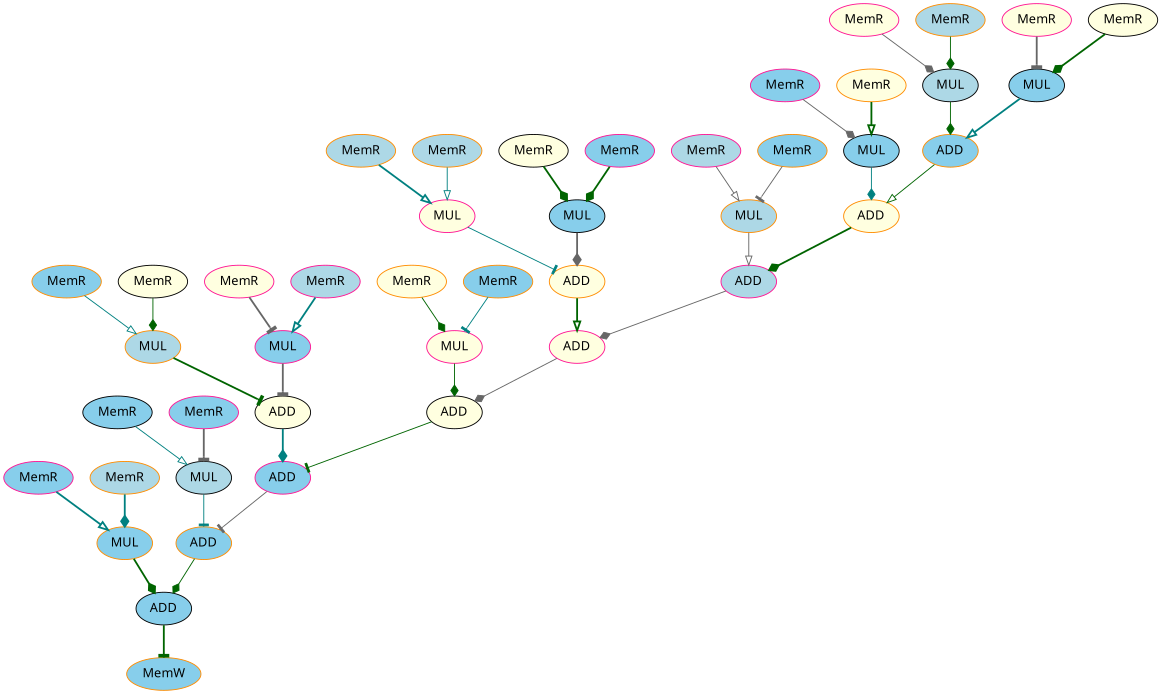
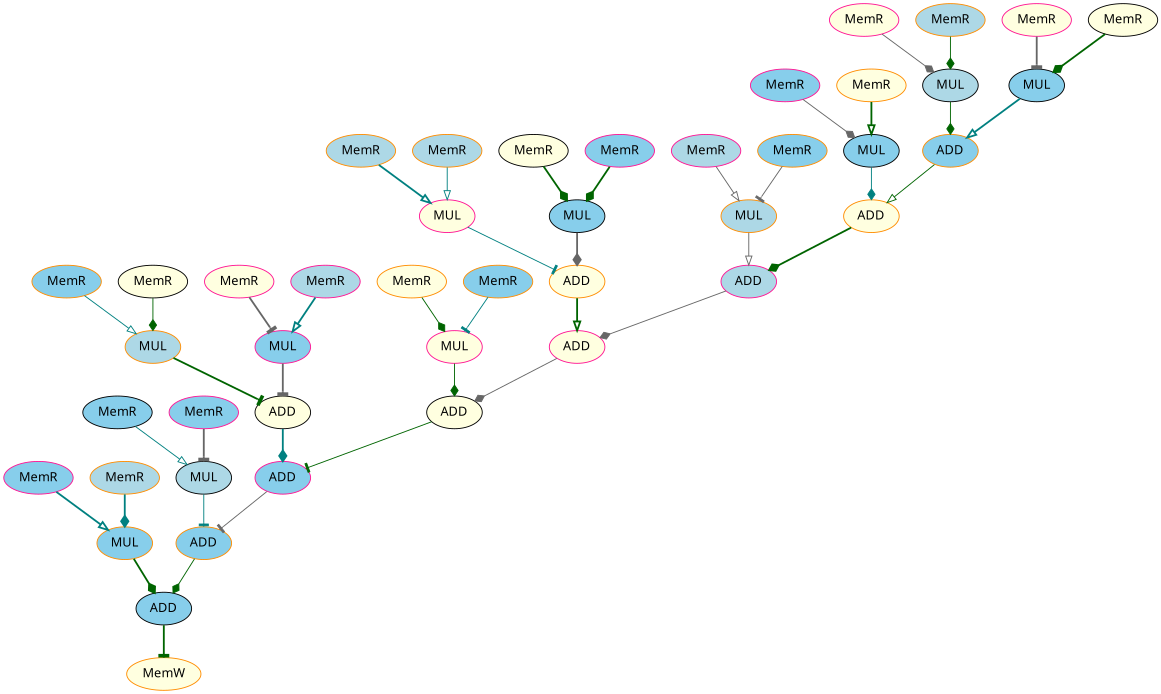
(164, 674) -> (164, 674)
